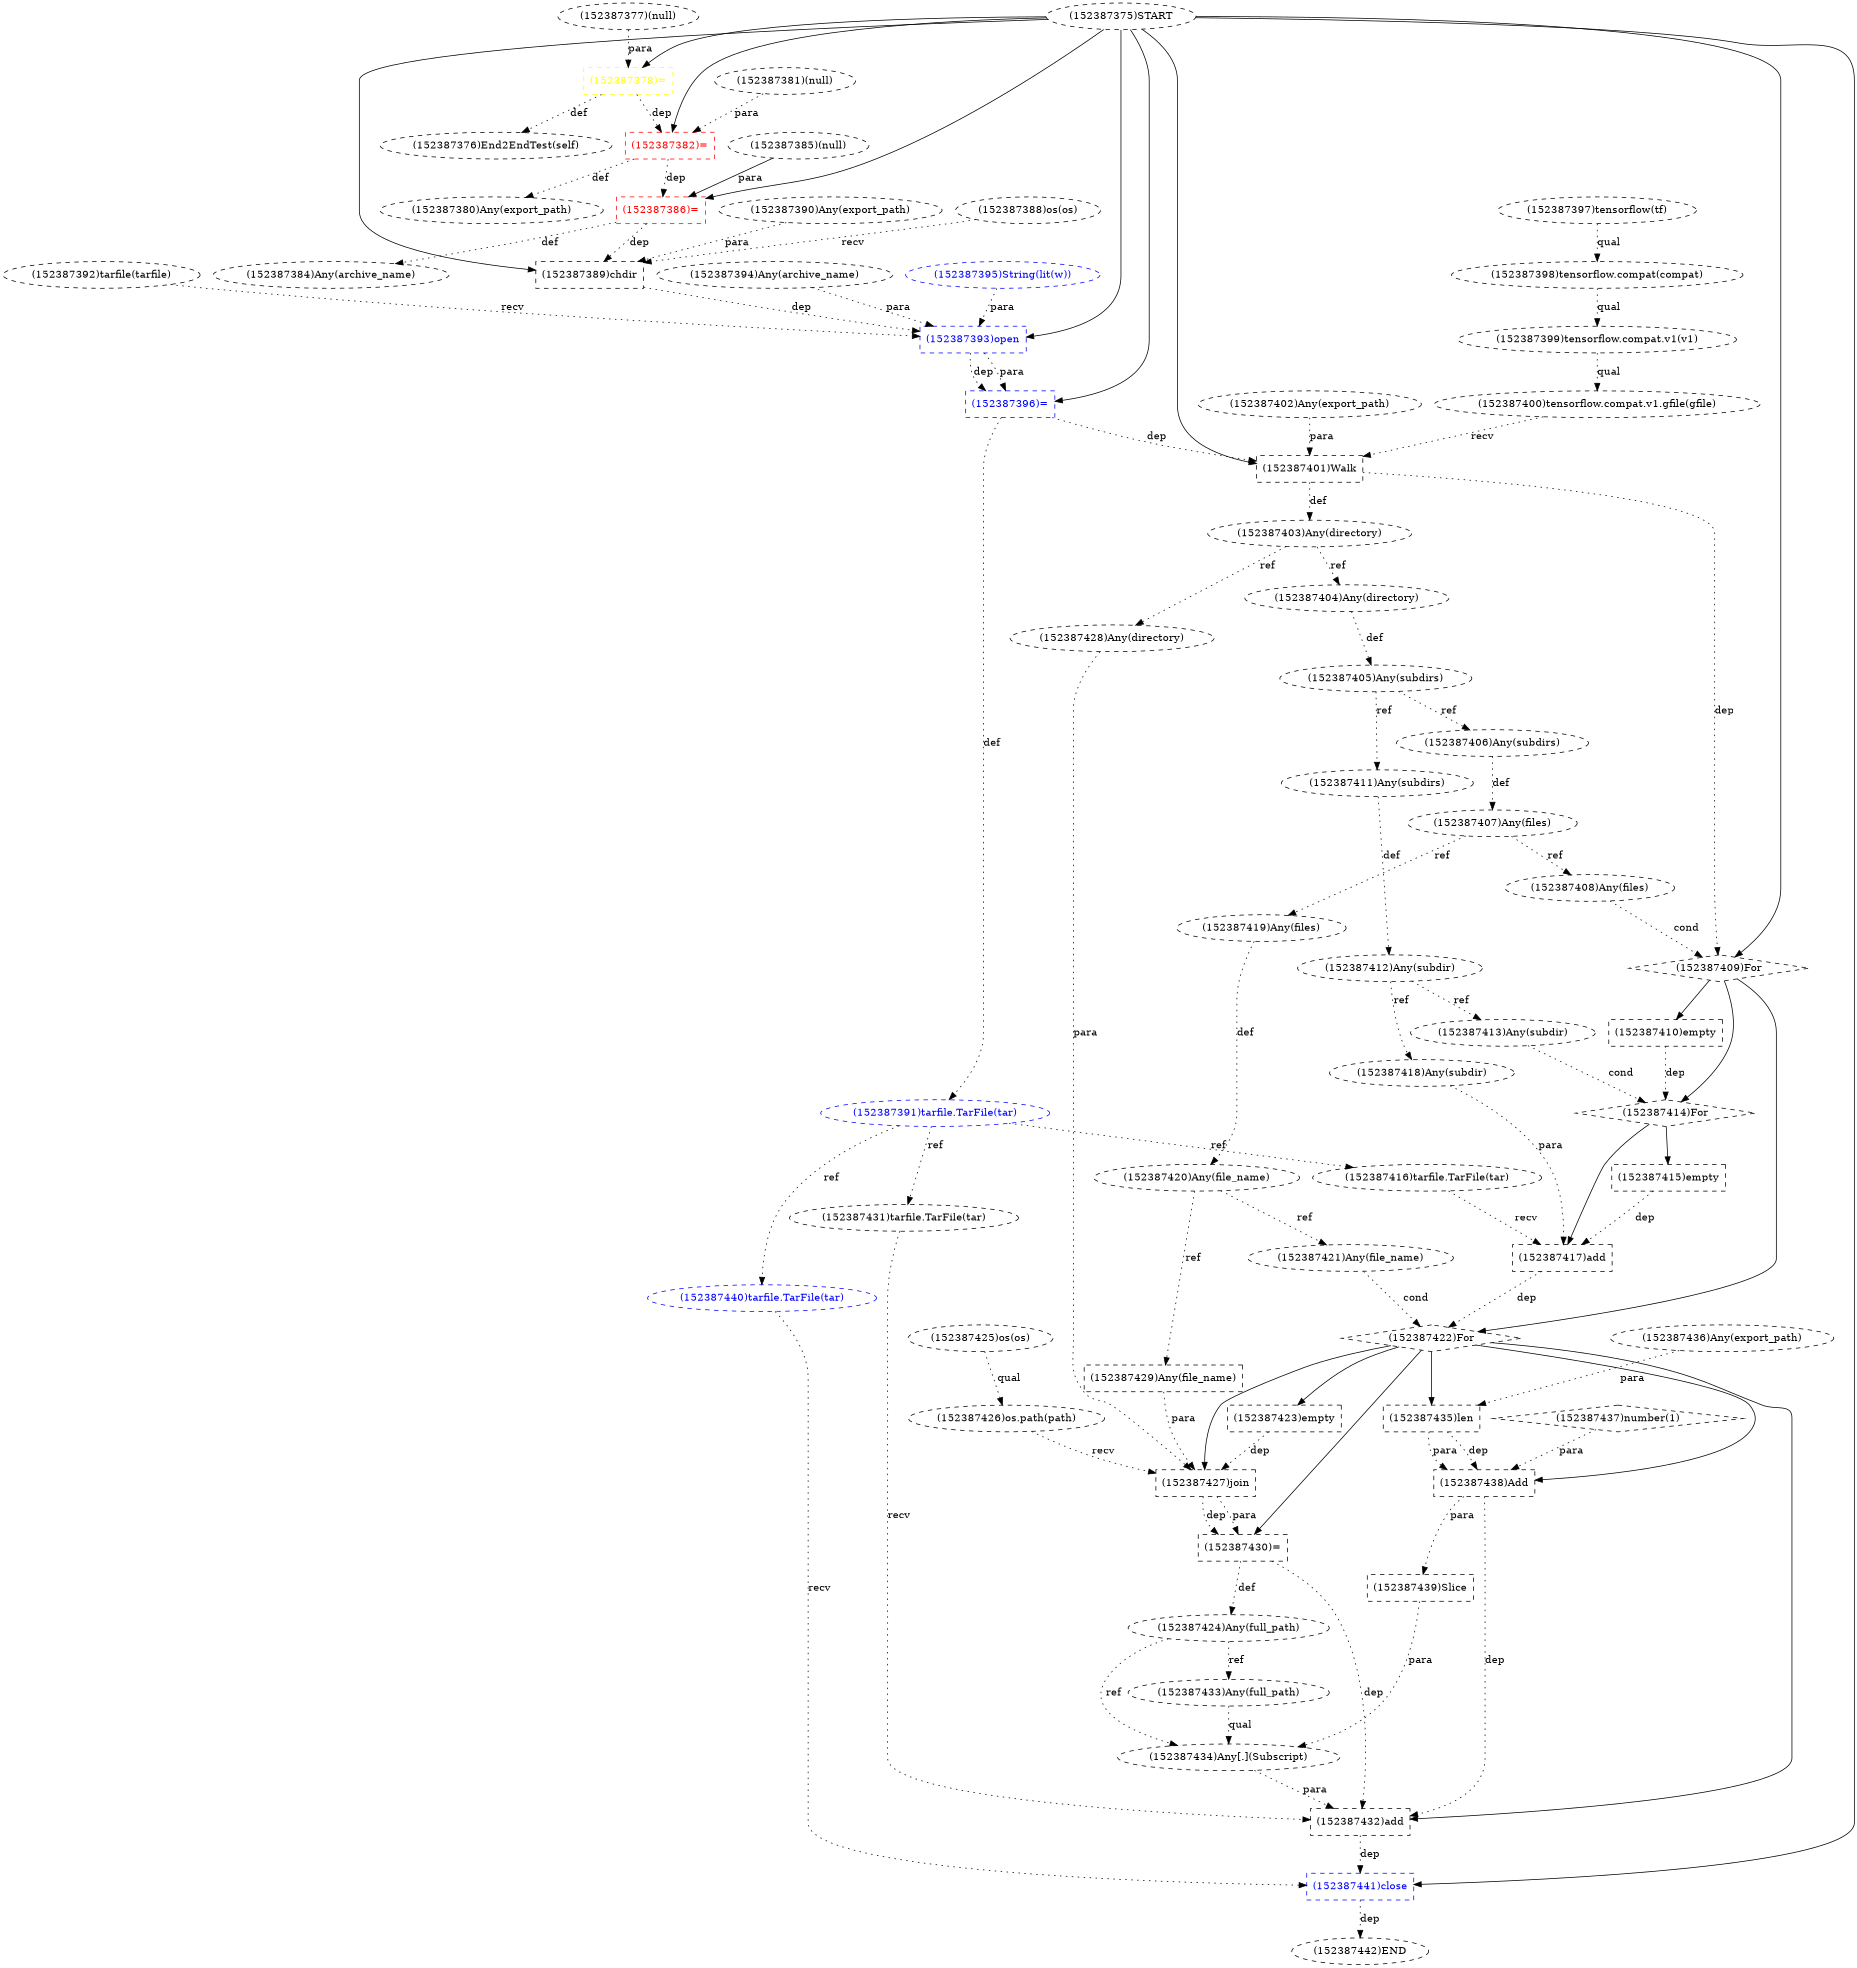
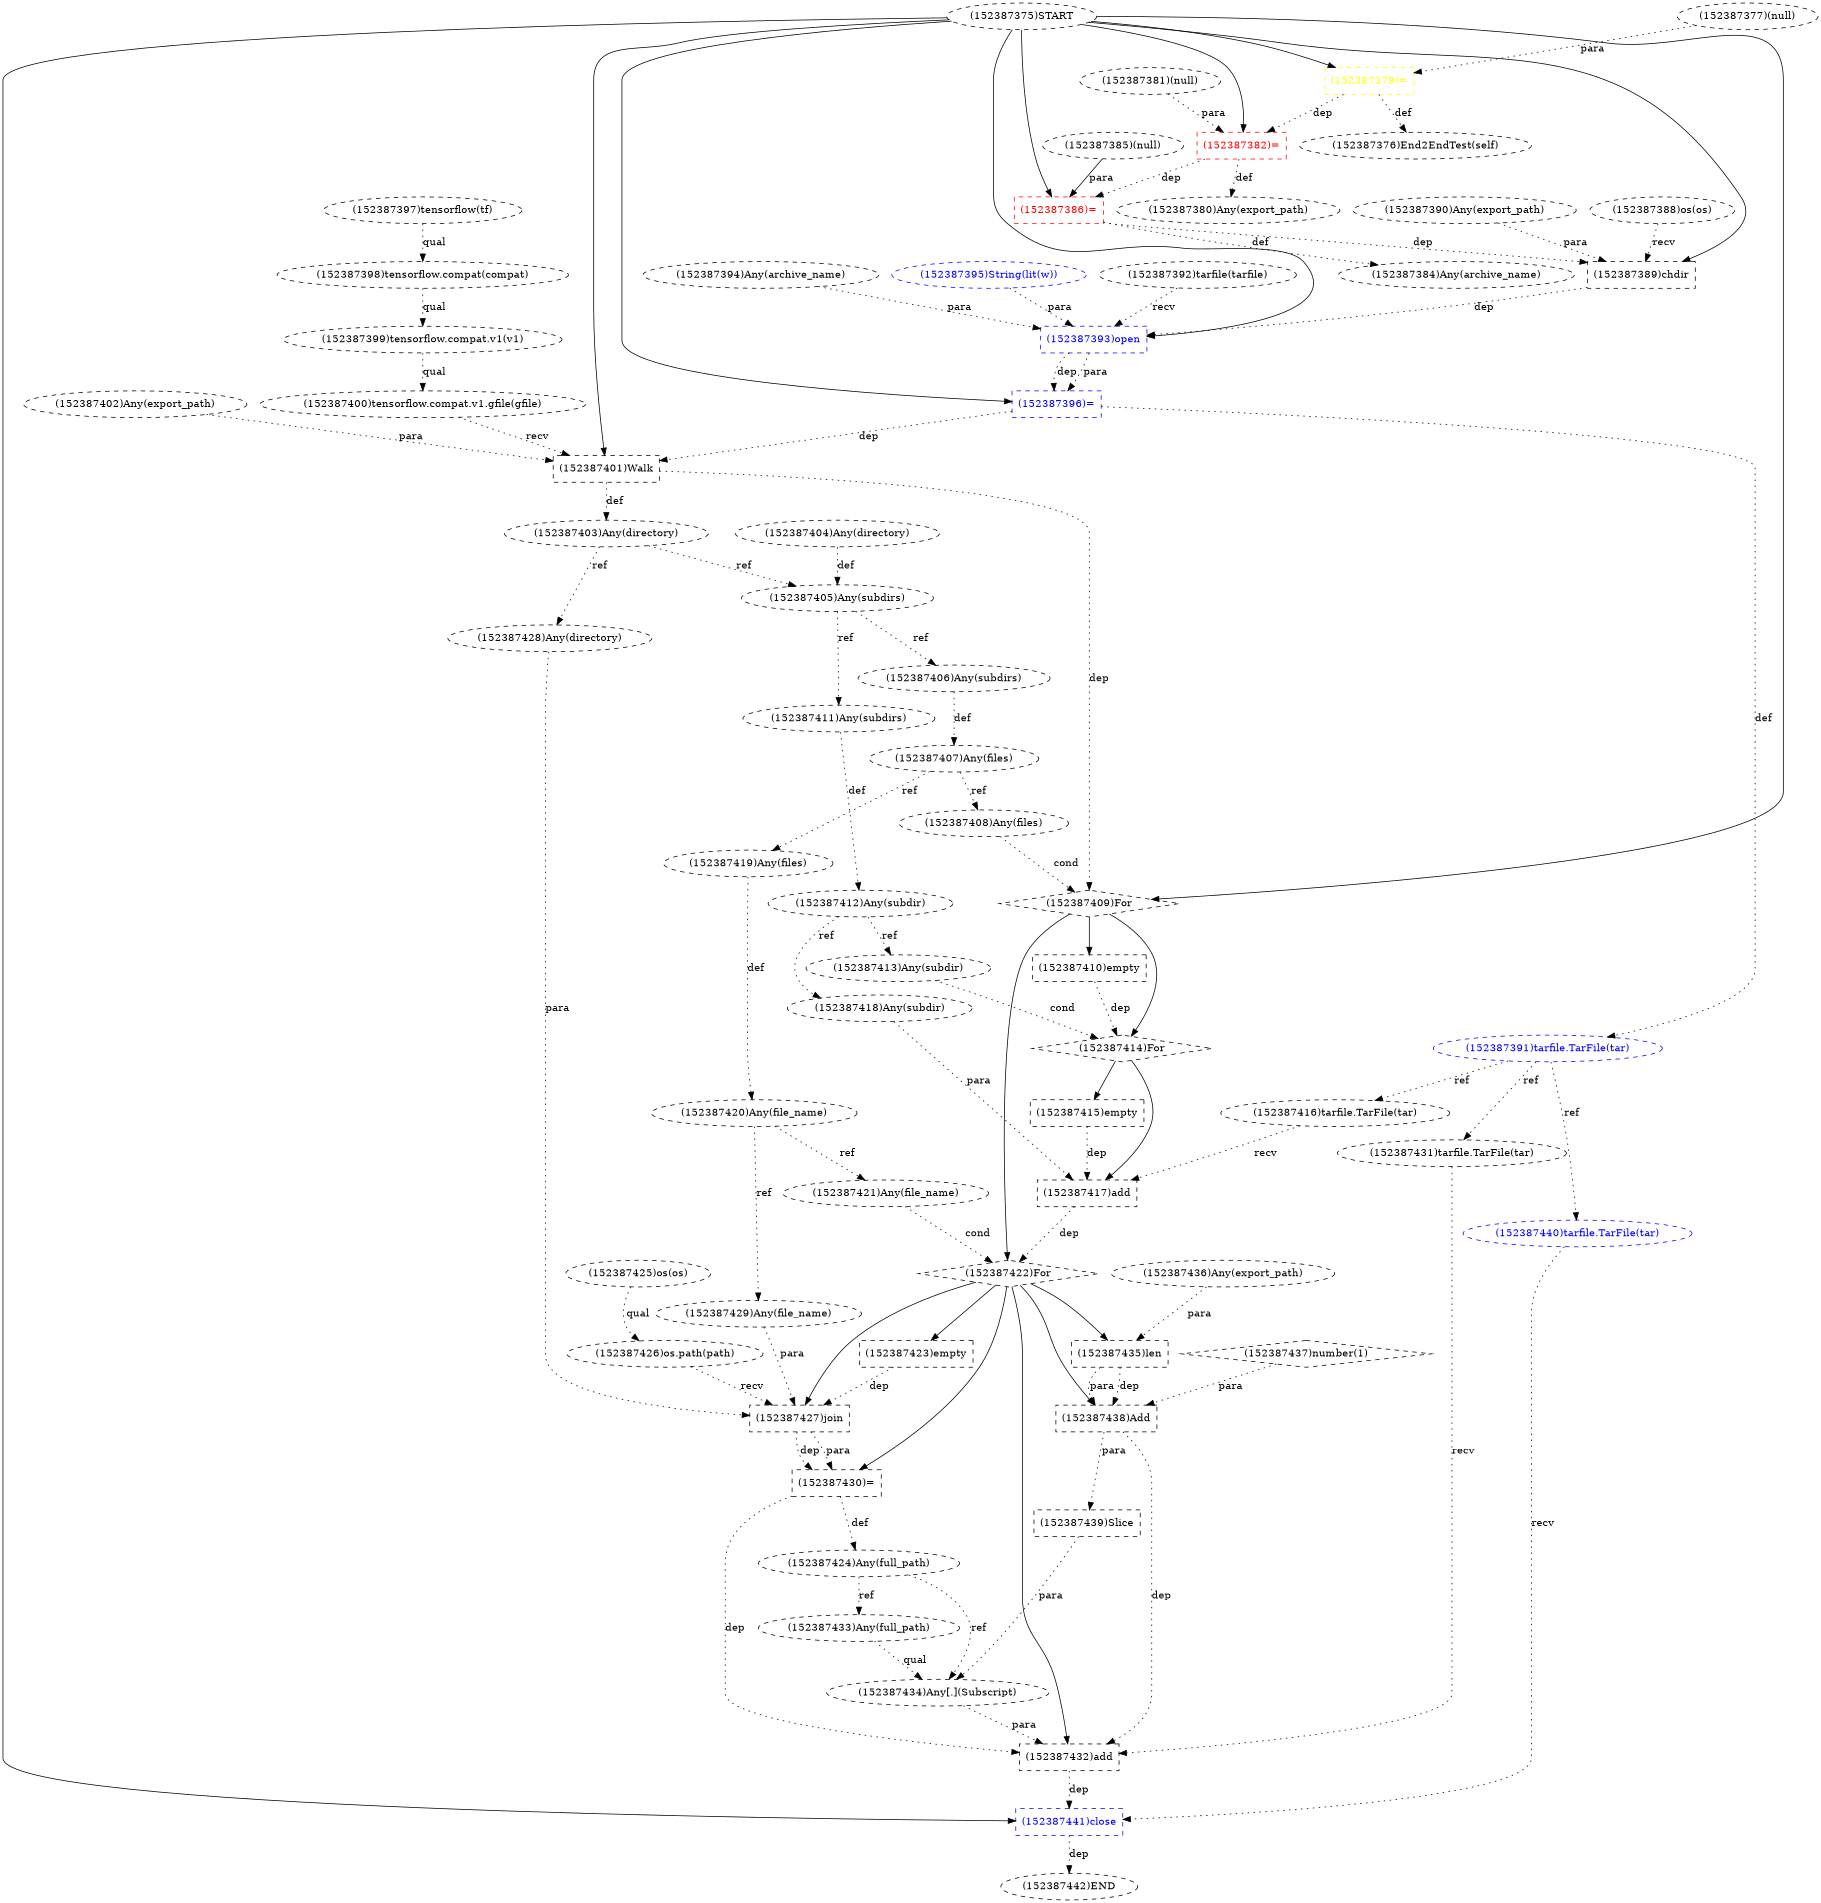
(1326, 563) -> (719, 565)
(1163, 1378) -> (759, 1314)
